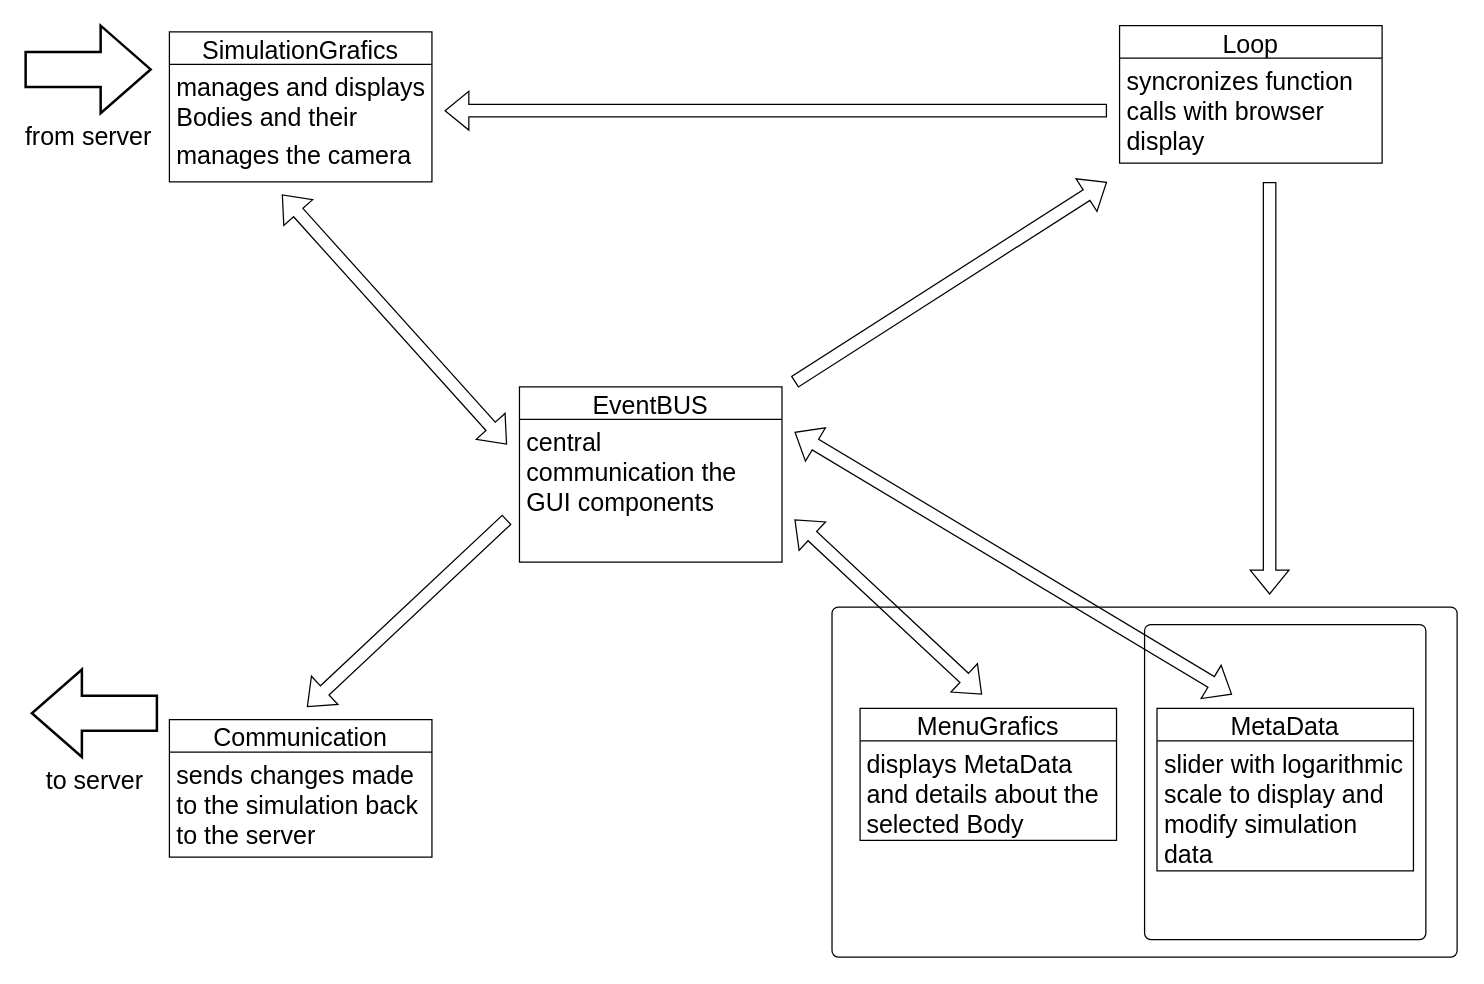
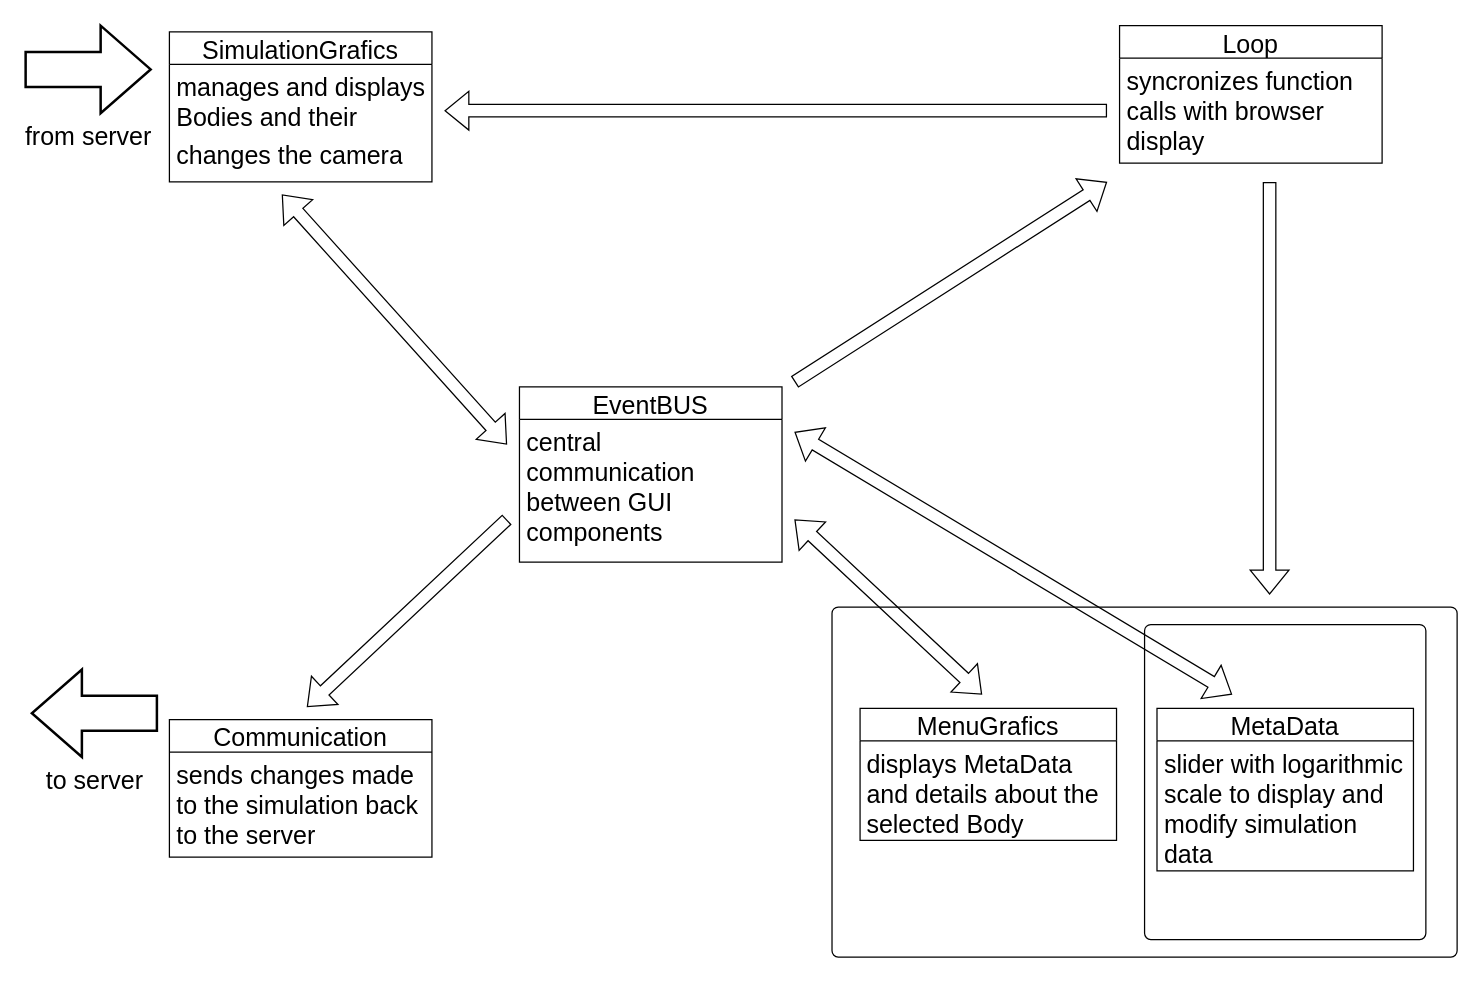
(296, 156) -> (296, 156)
(652, 473) -> (652, 473)
